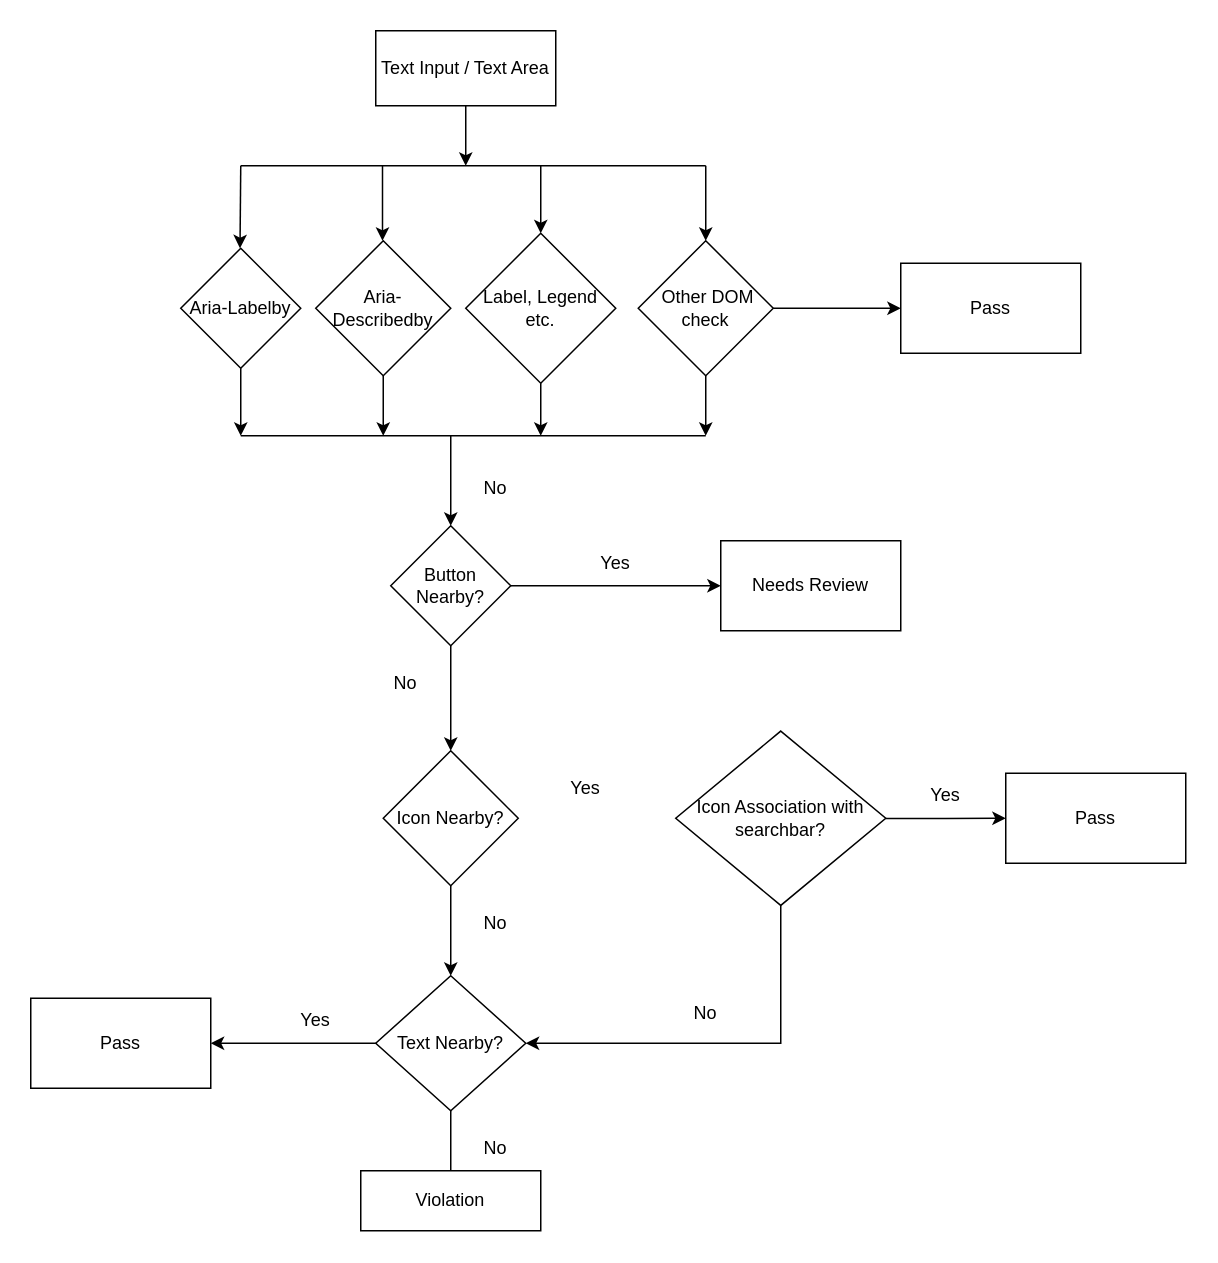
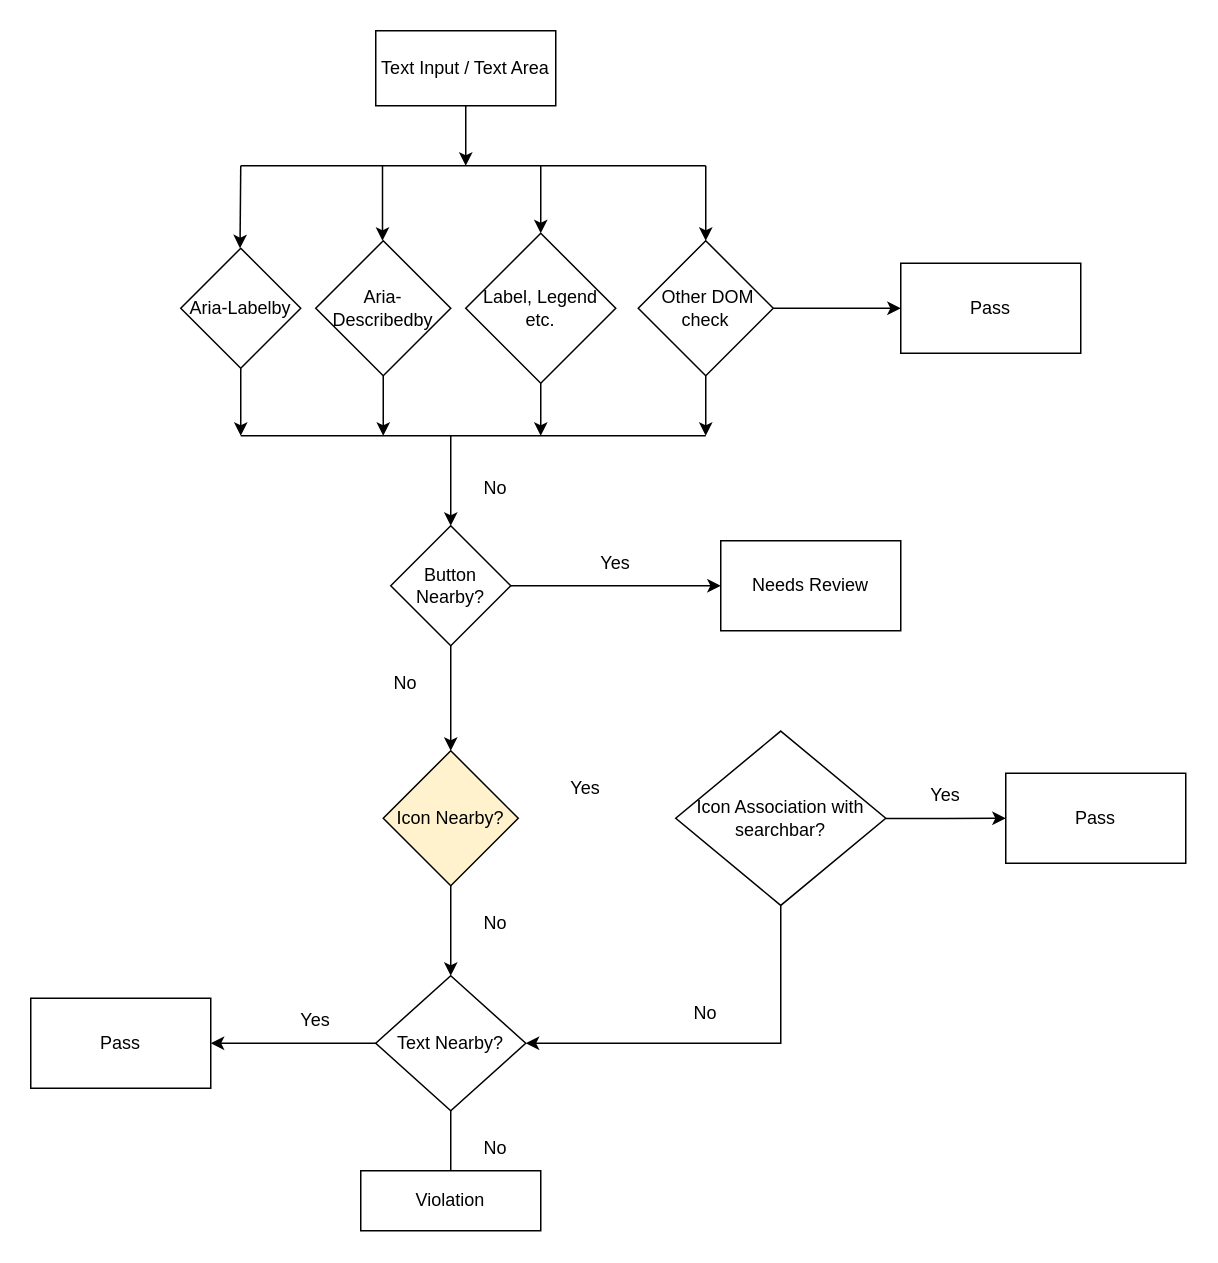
(451, 818) -> (451, 818)
